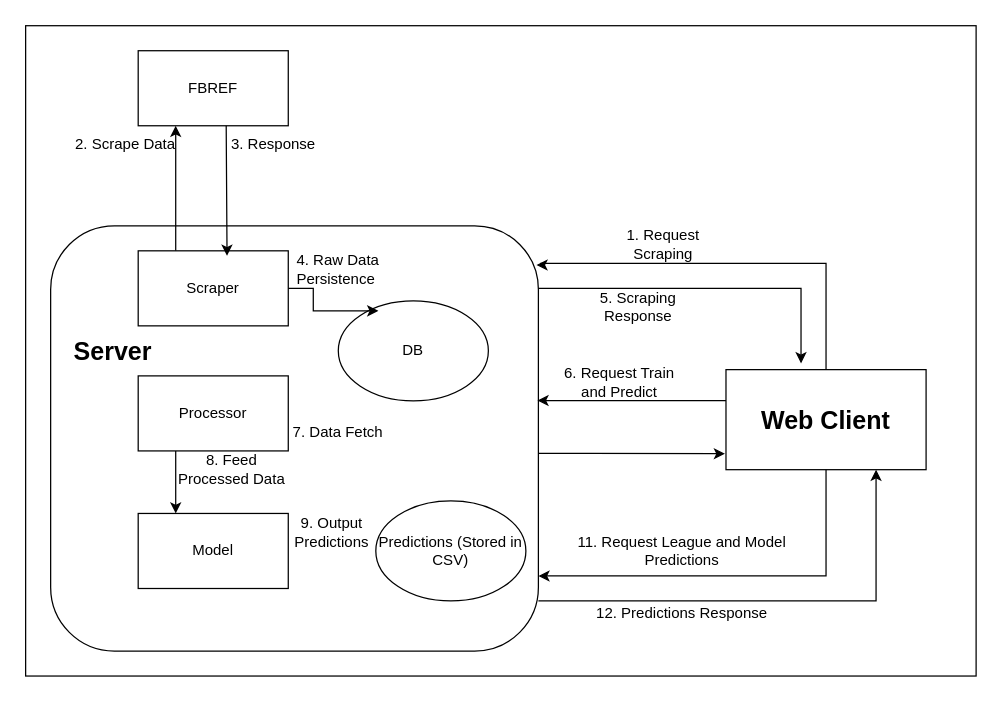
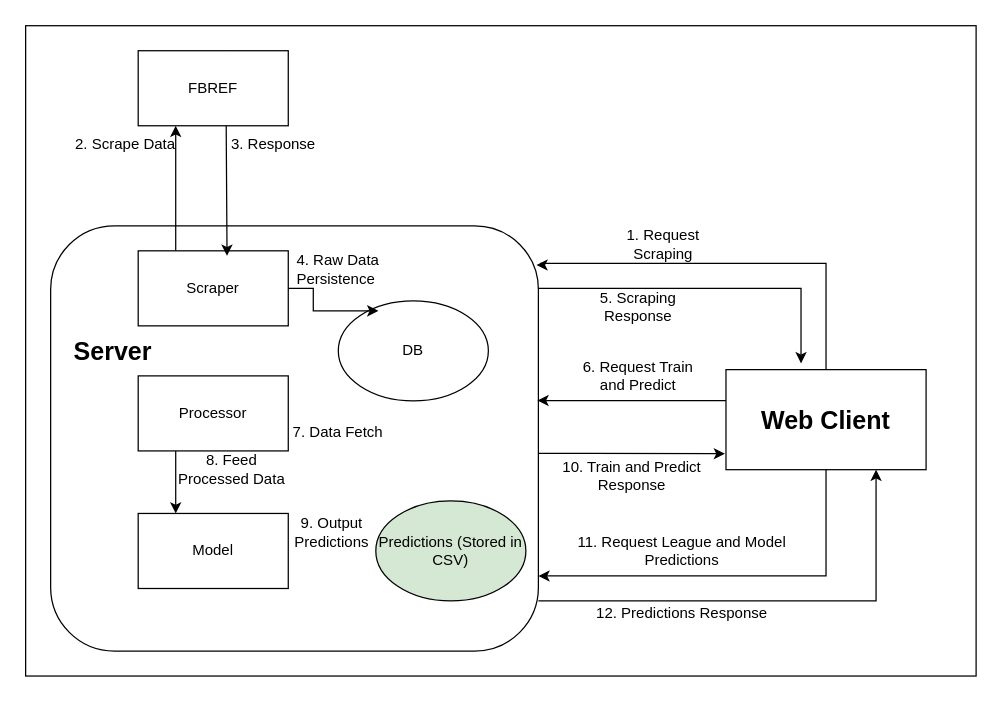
(619, 382) -> (638, 376)
none -> (632, 476)
(451, 551) -> (451, 551)
